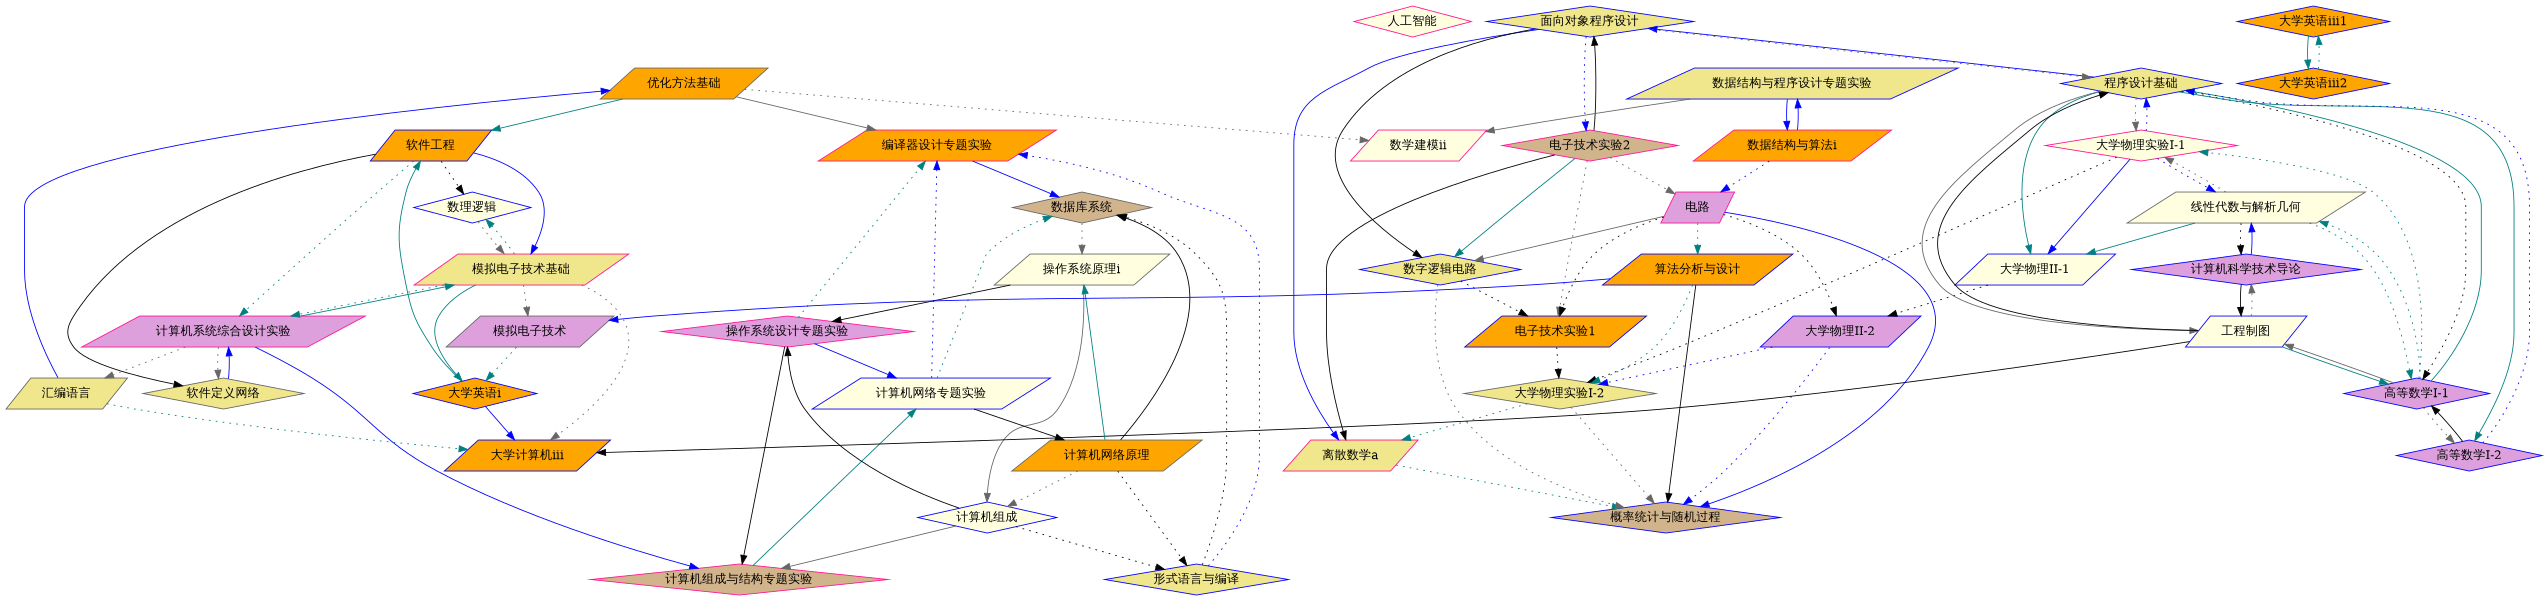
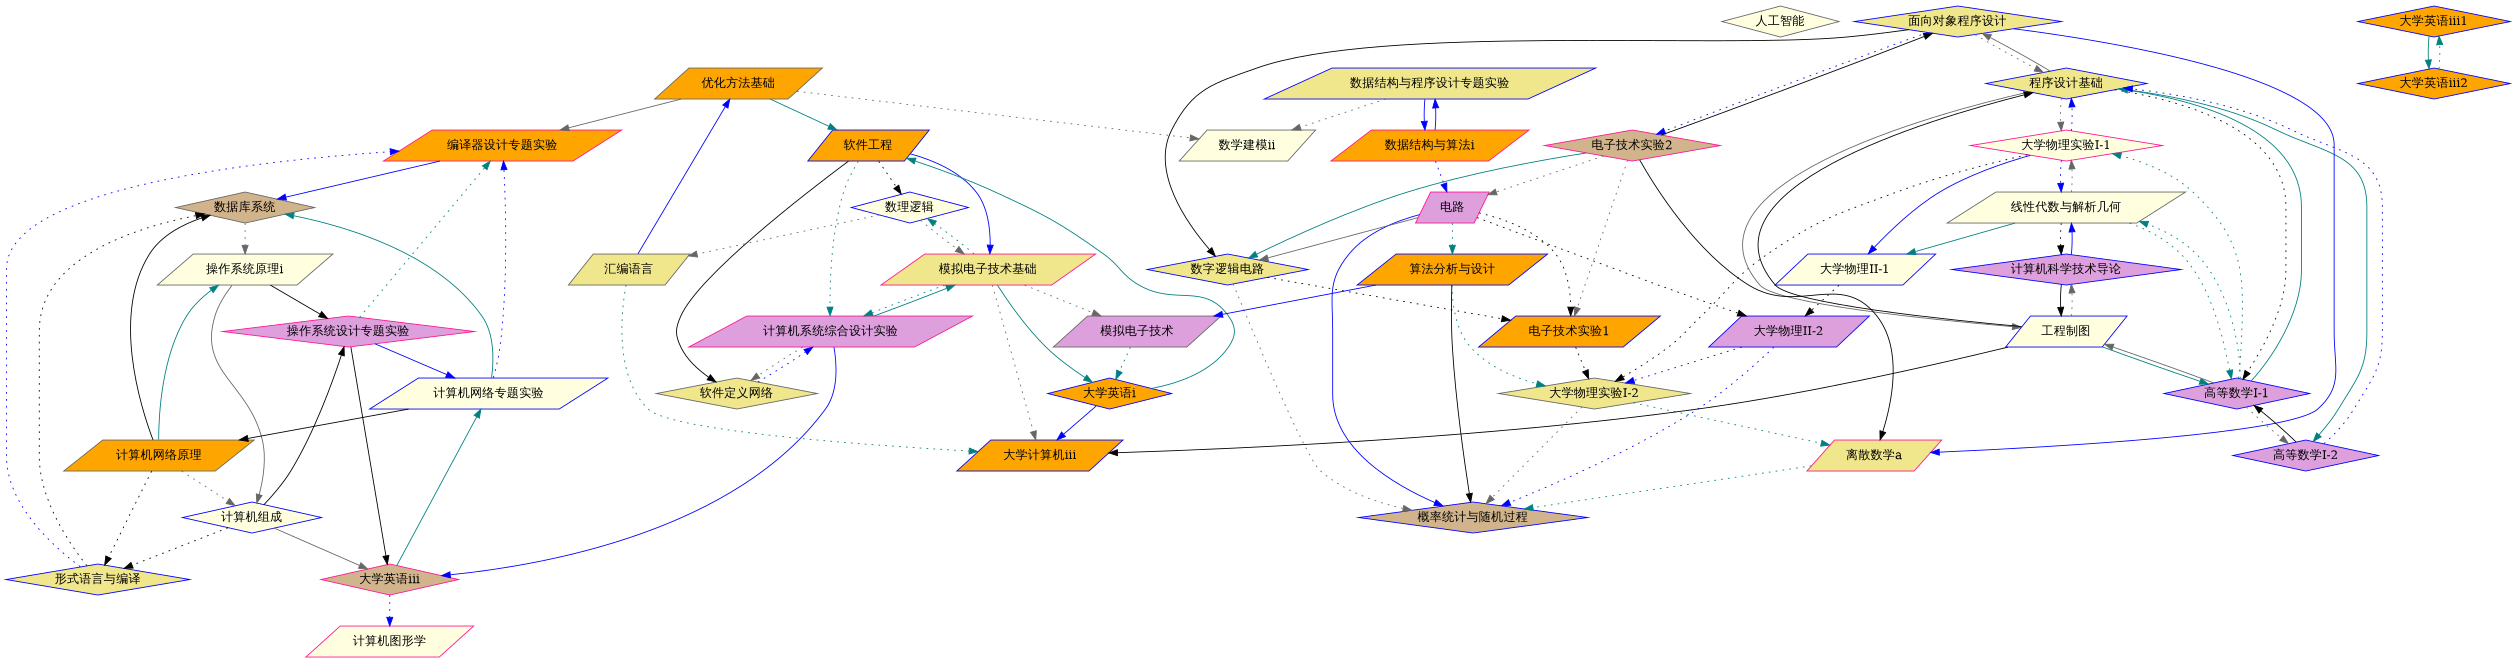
(1413, 22) -> (1780, 22)
(1875, 53) -> (2020, 54)
(1602, 112) -> (1343, 113)
(1419, 146) -> (1247, 146)
(2029, 150) -> none
(974, 285) -> (425, 265)
(149, 361) -> (788, 234)
(229, 367) -> (782, 367)
(739, 580) -> (390, 580)
none -> (390, 642)
